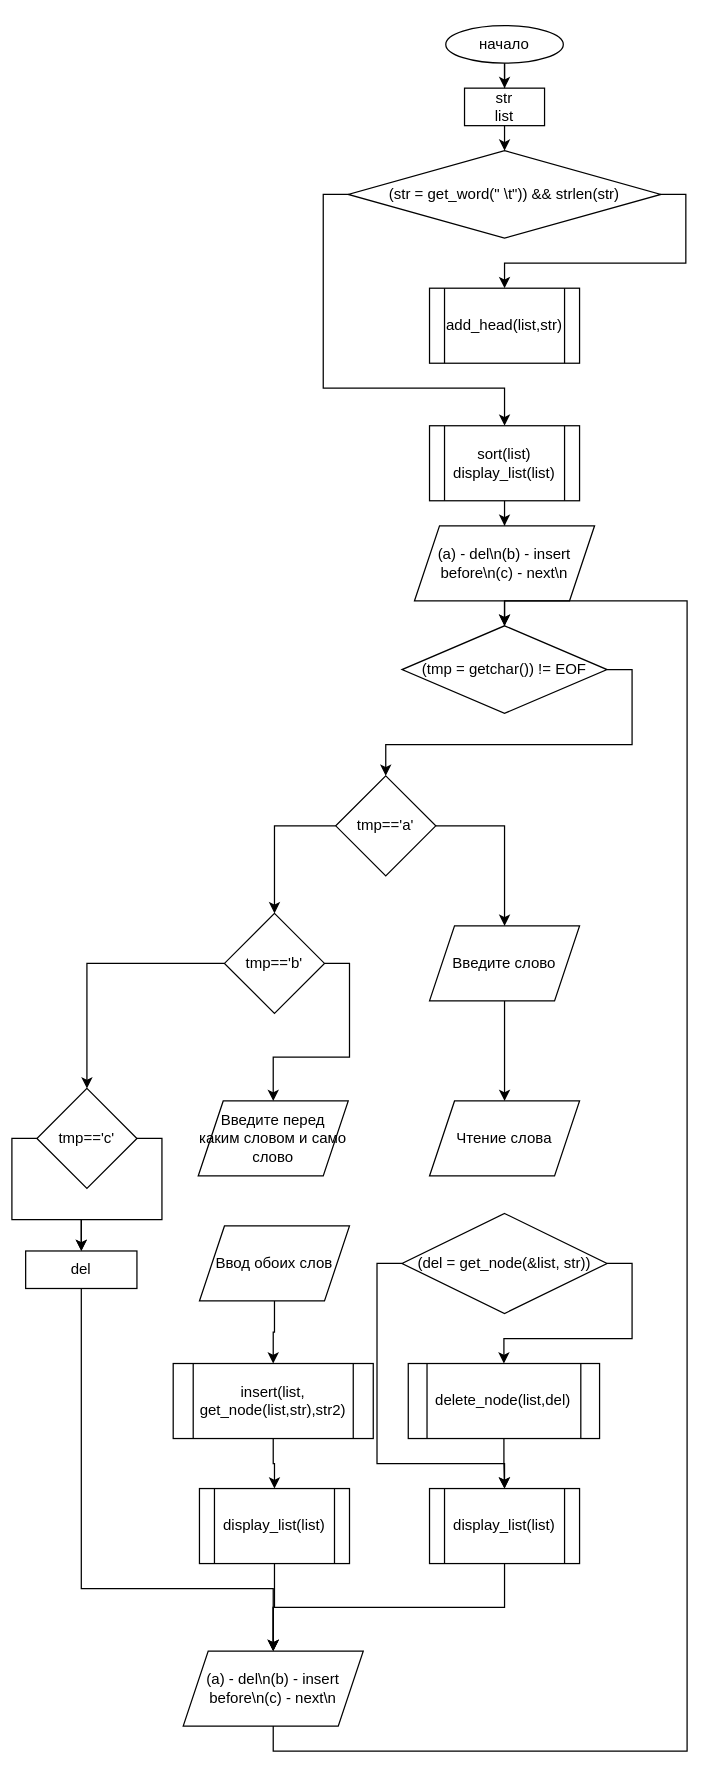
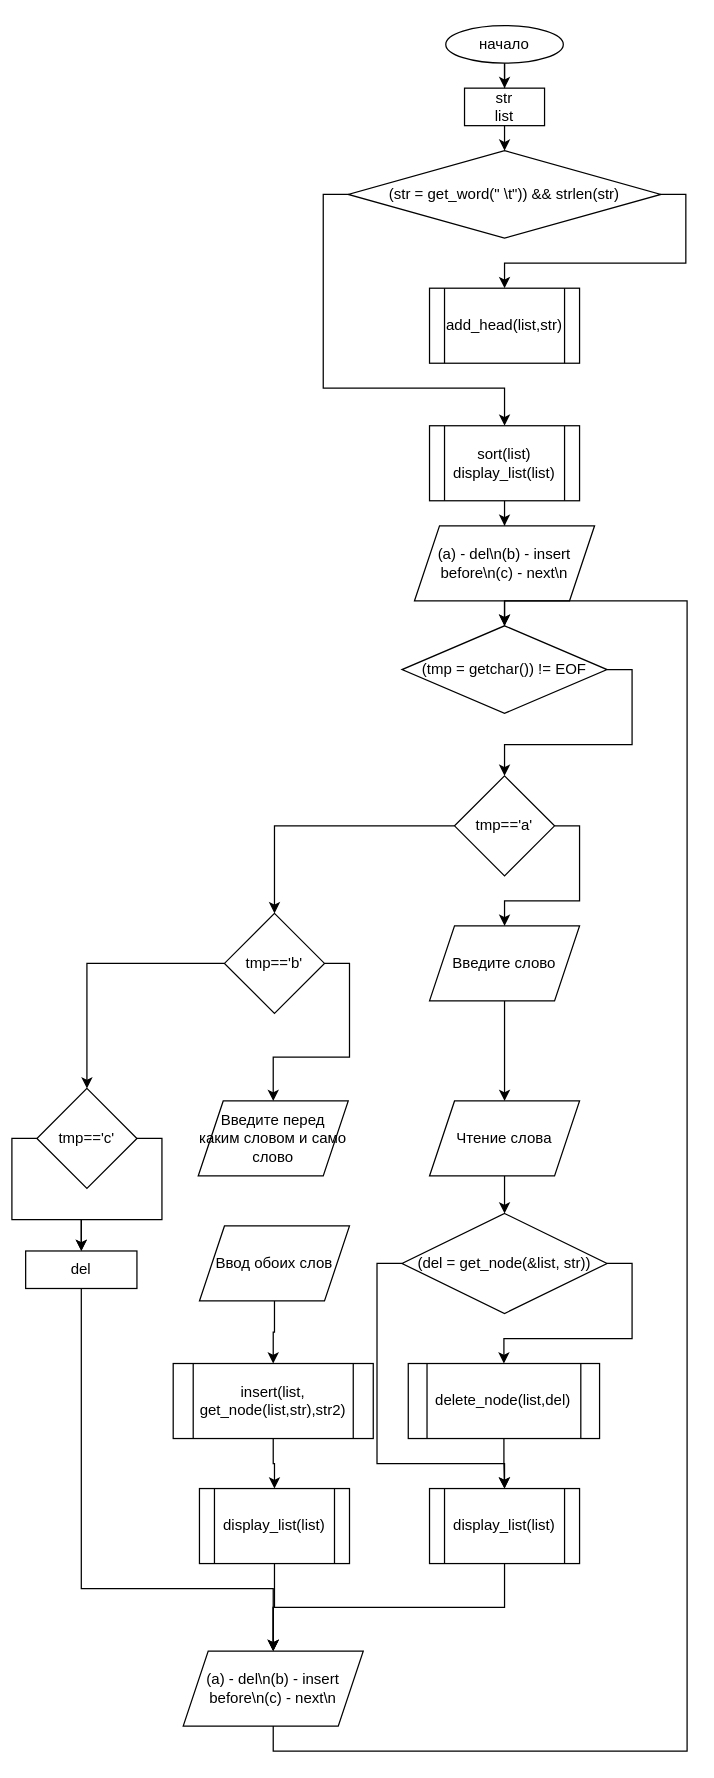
(386, 826) -> (504, 826)
none -> (504, 1199)
